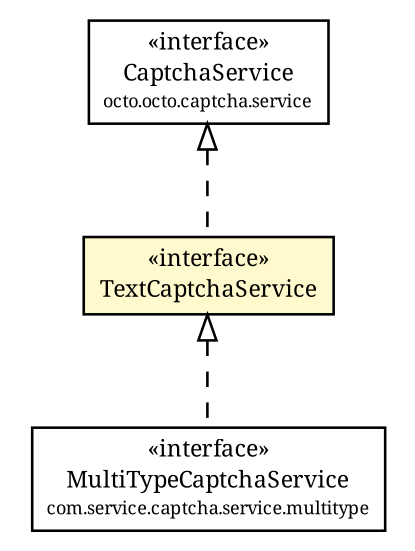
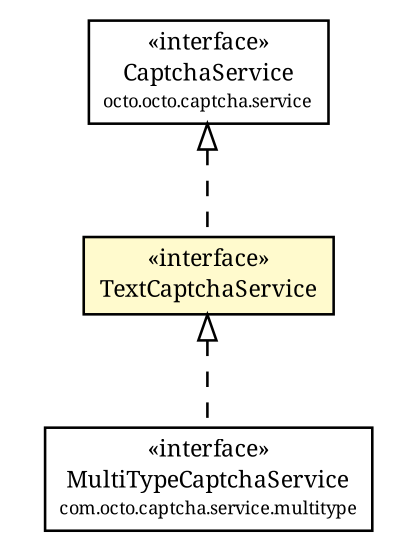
(209, 509) -> (209, 509)
